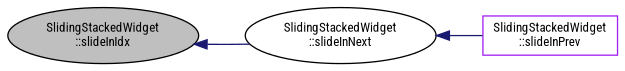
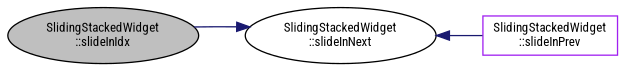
(229, 44) -> (215, 27)
